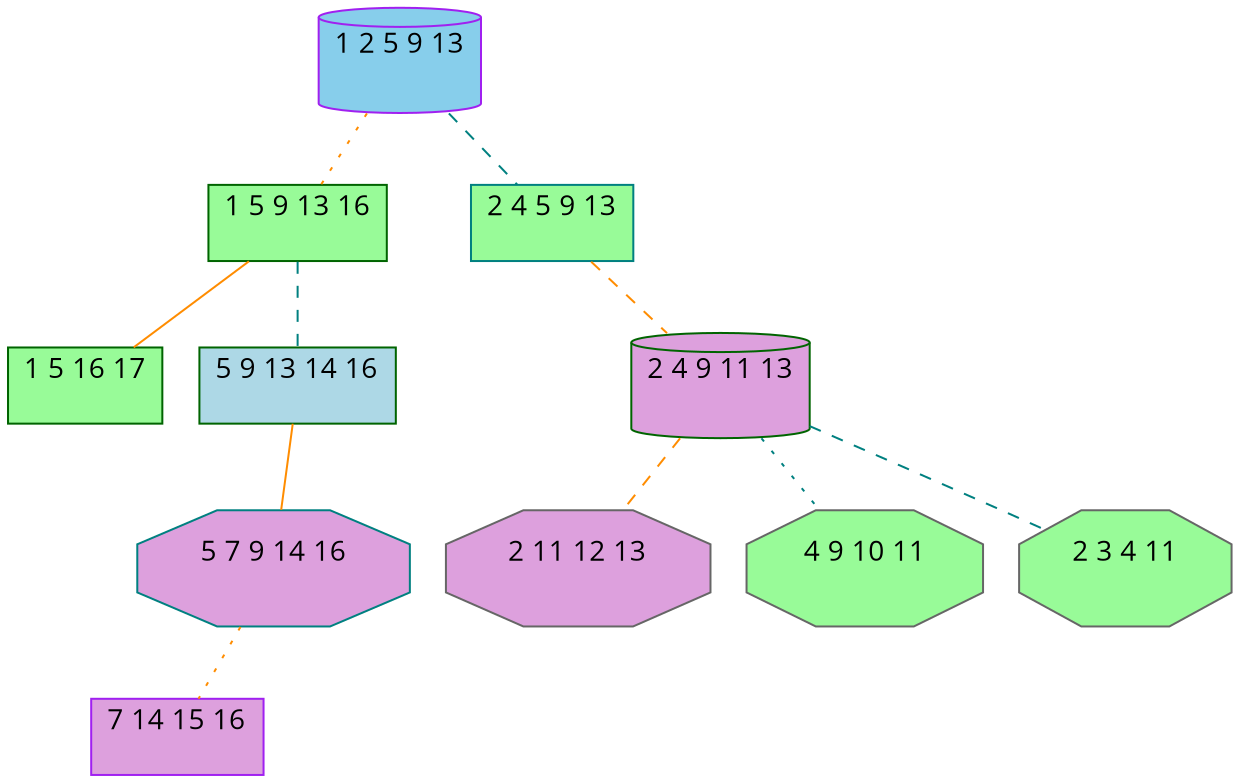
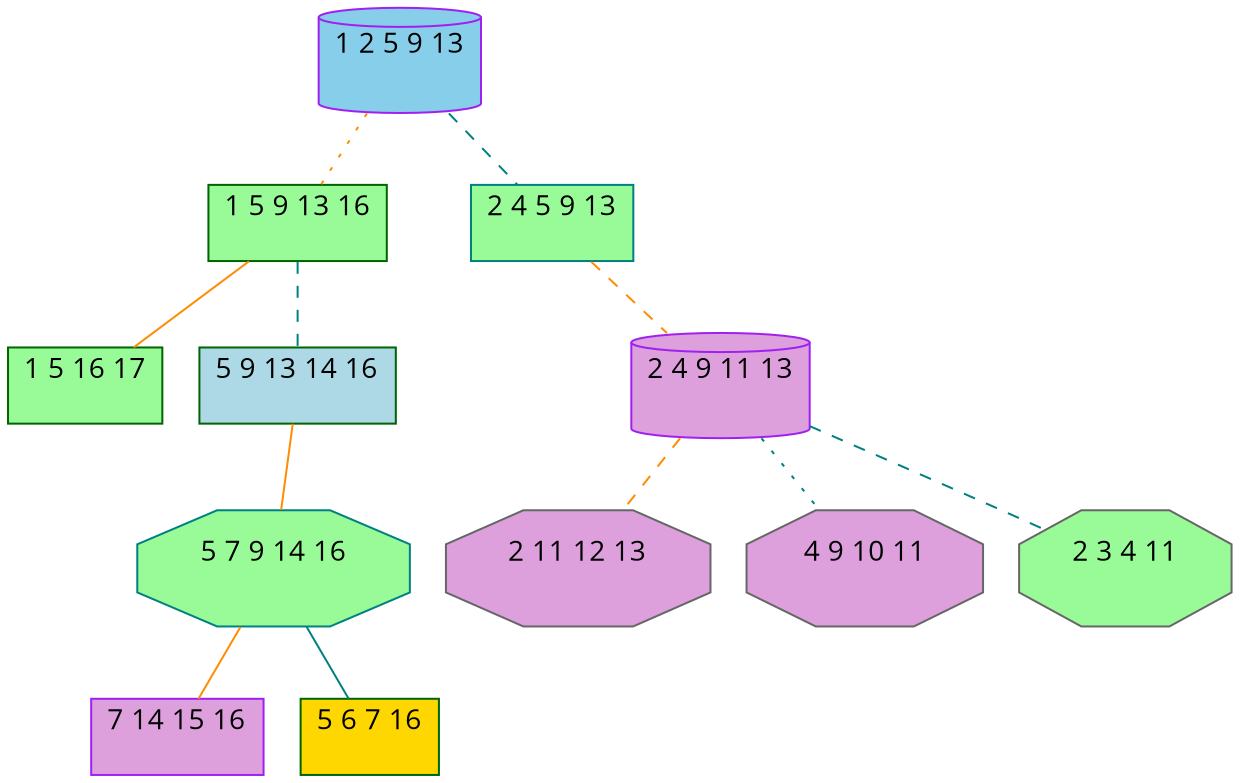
(720, 386) -> (720, 386)
(274, 568) -> (274, 568)
(865, 568) -> (865, 568)
(219, 663) -> (219, 663)
none -> (370, 737)
